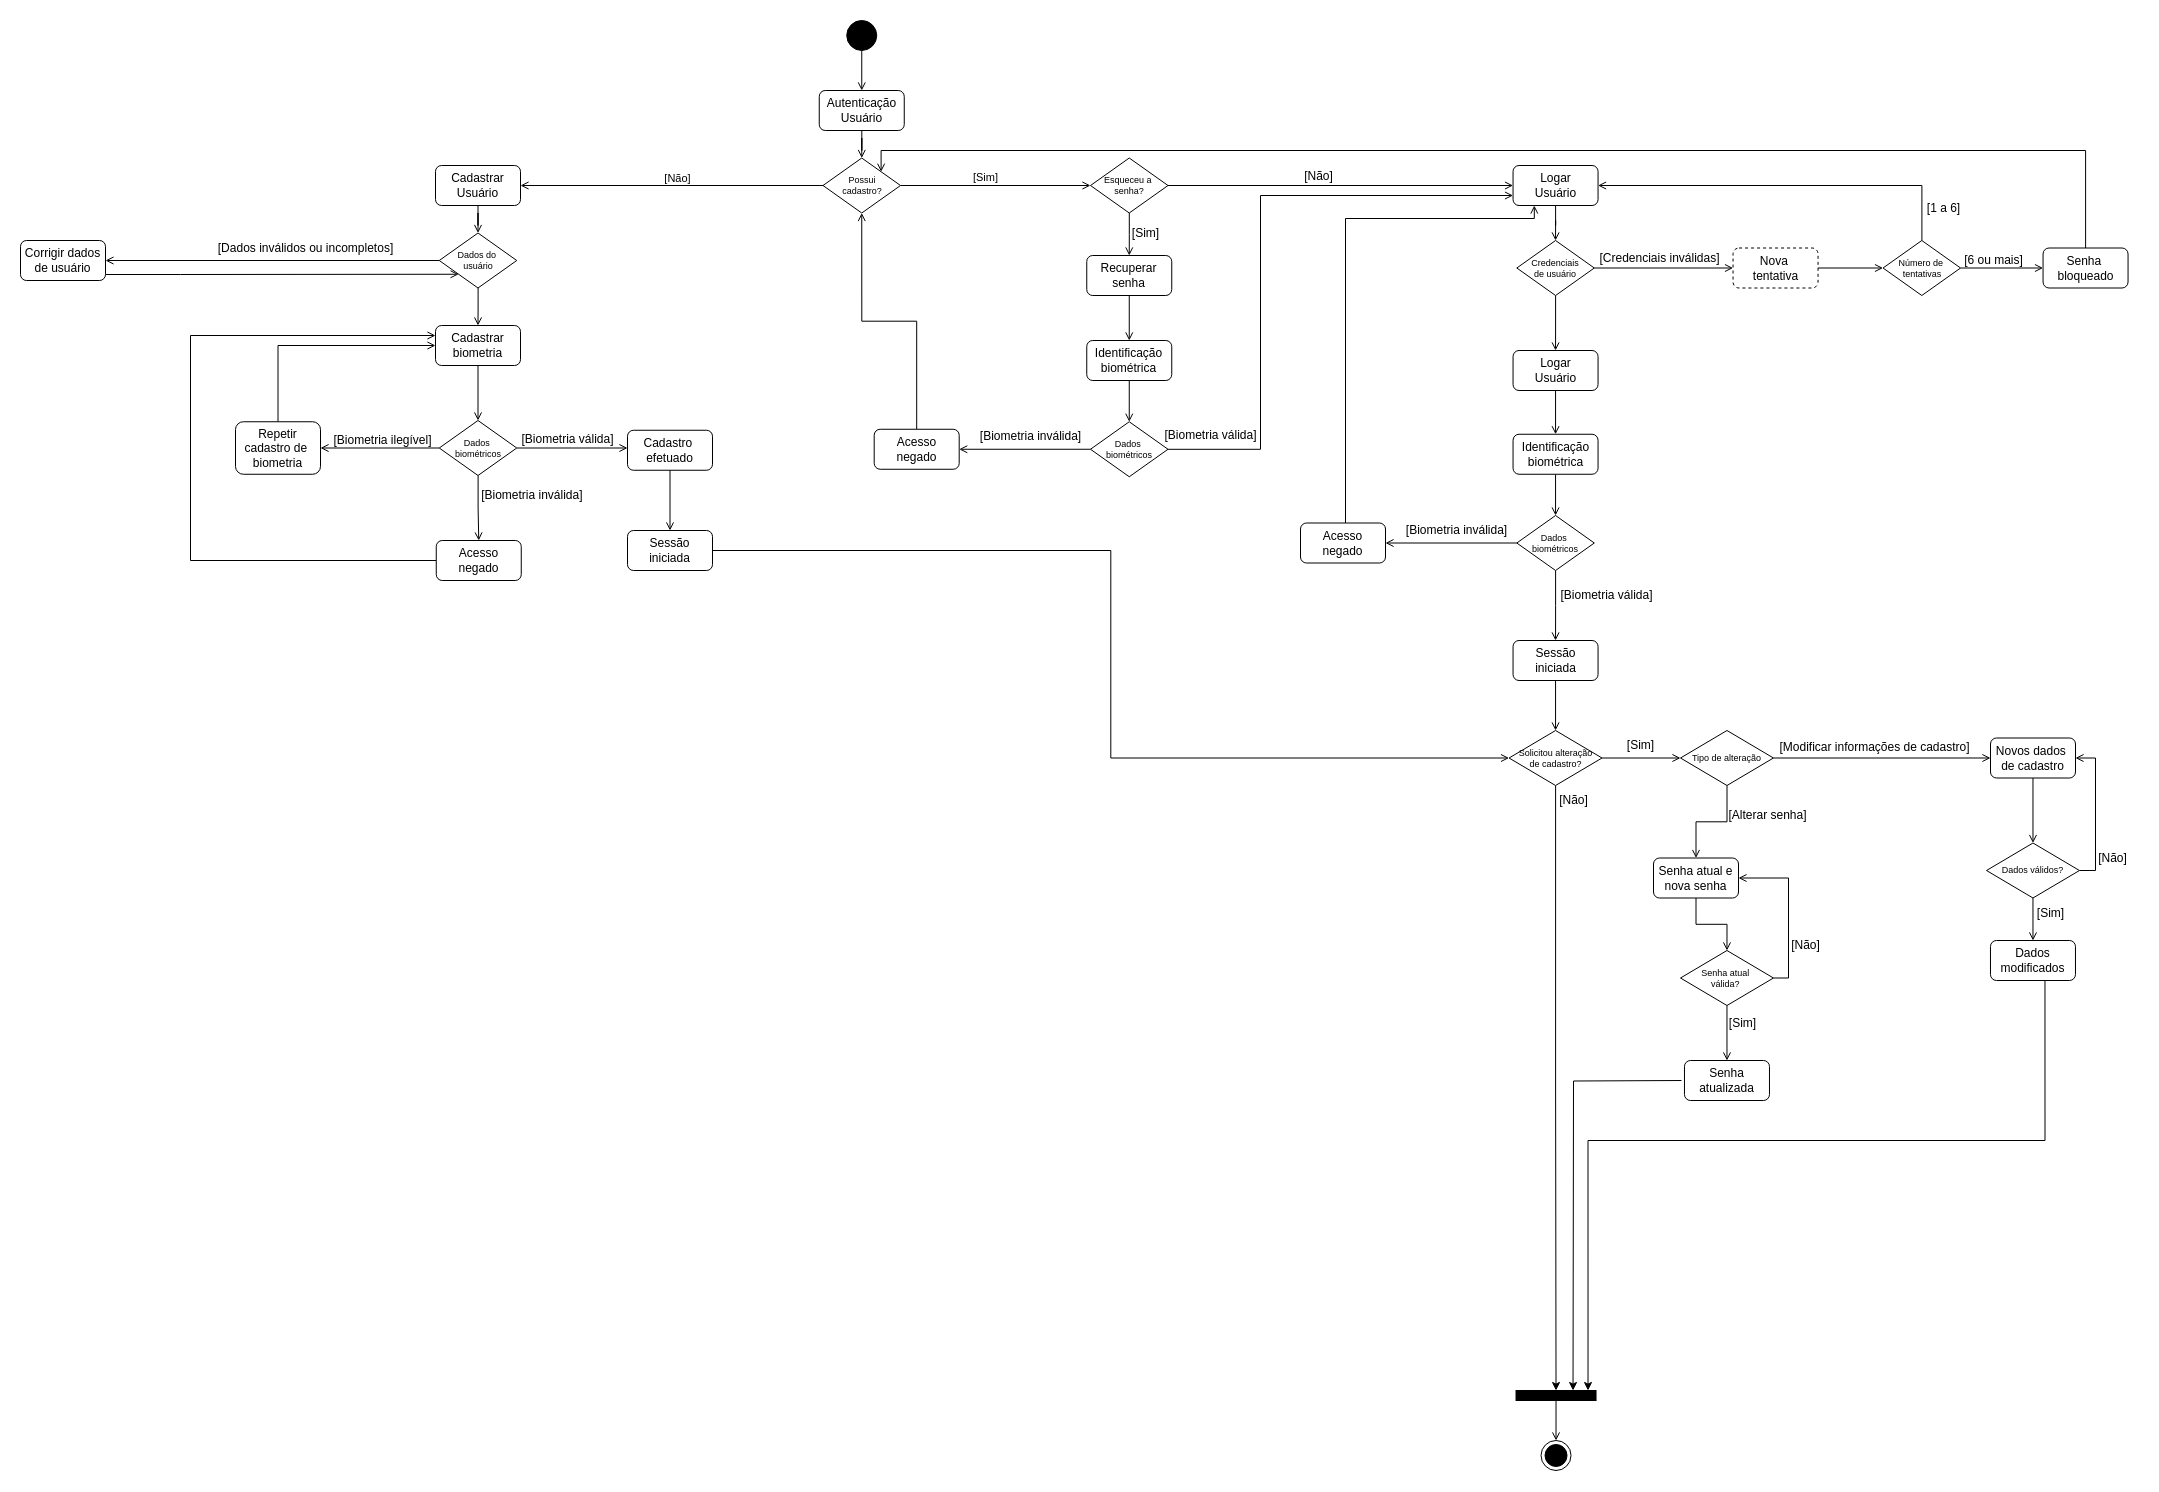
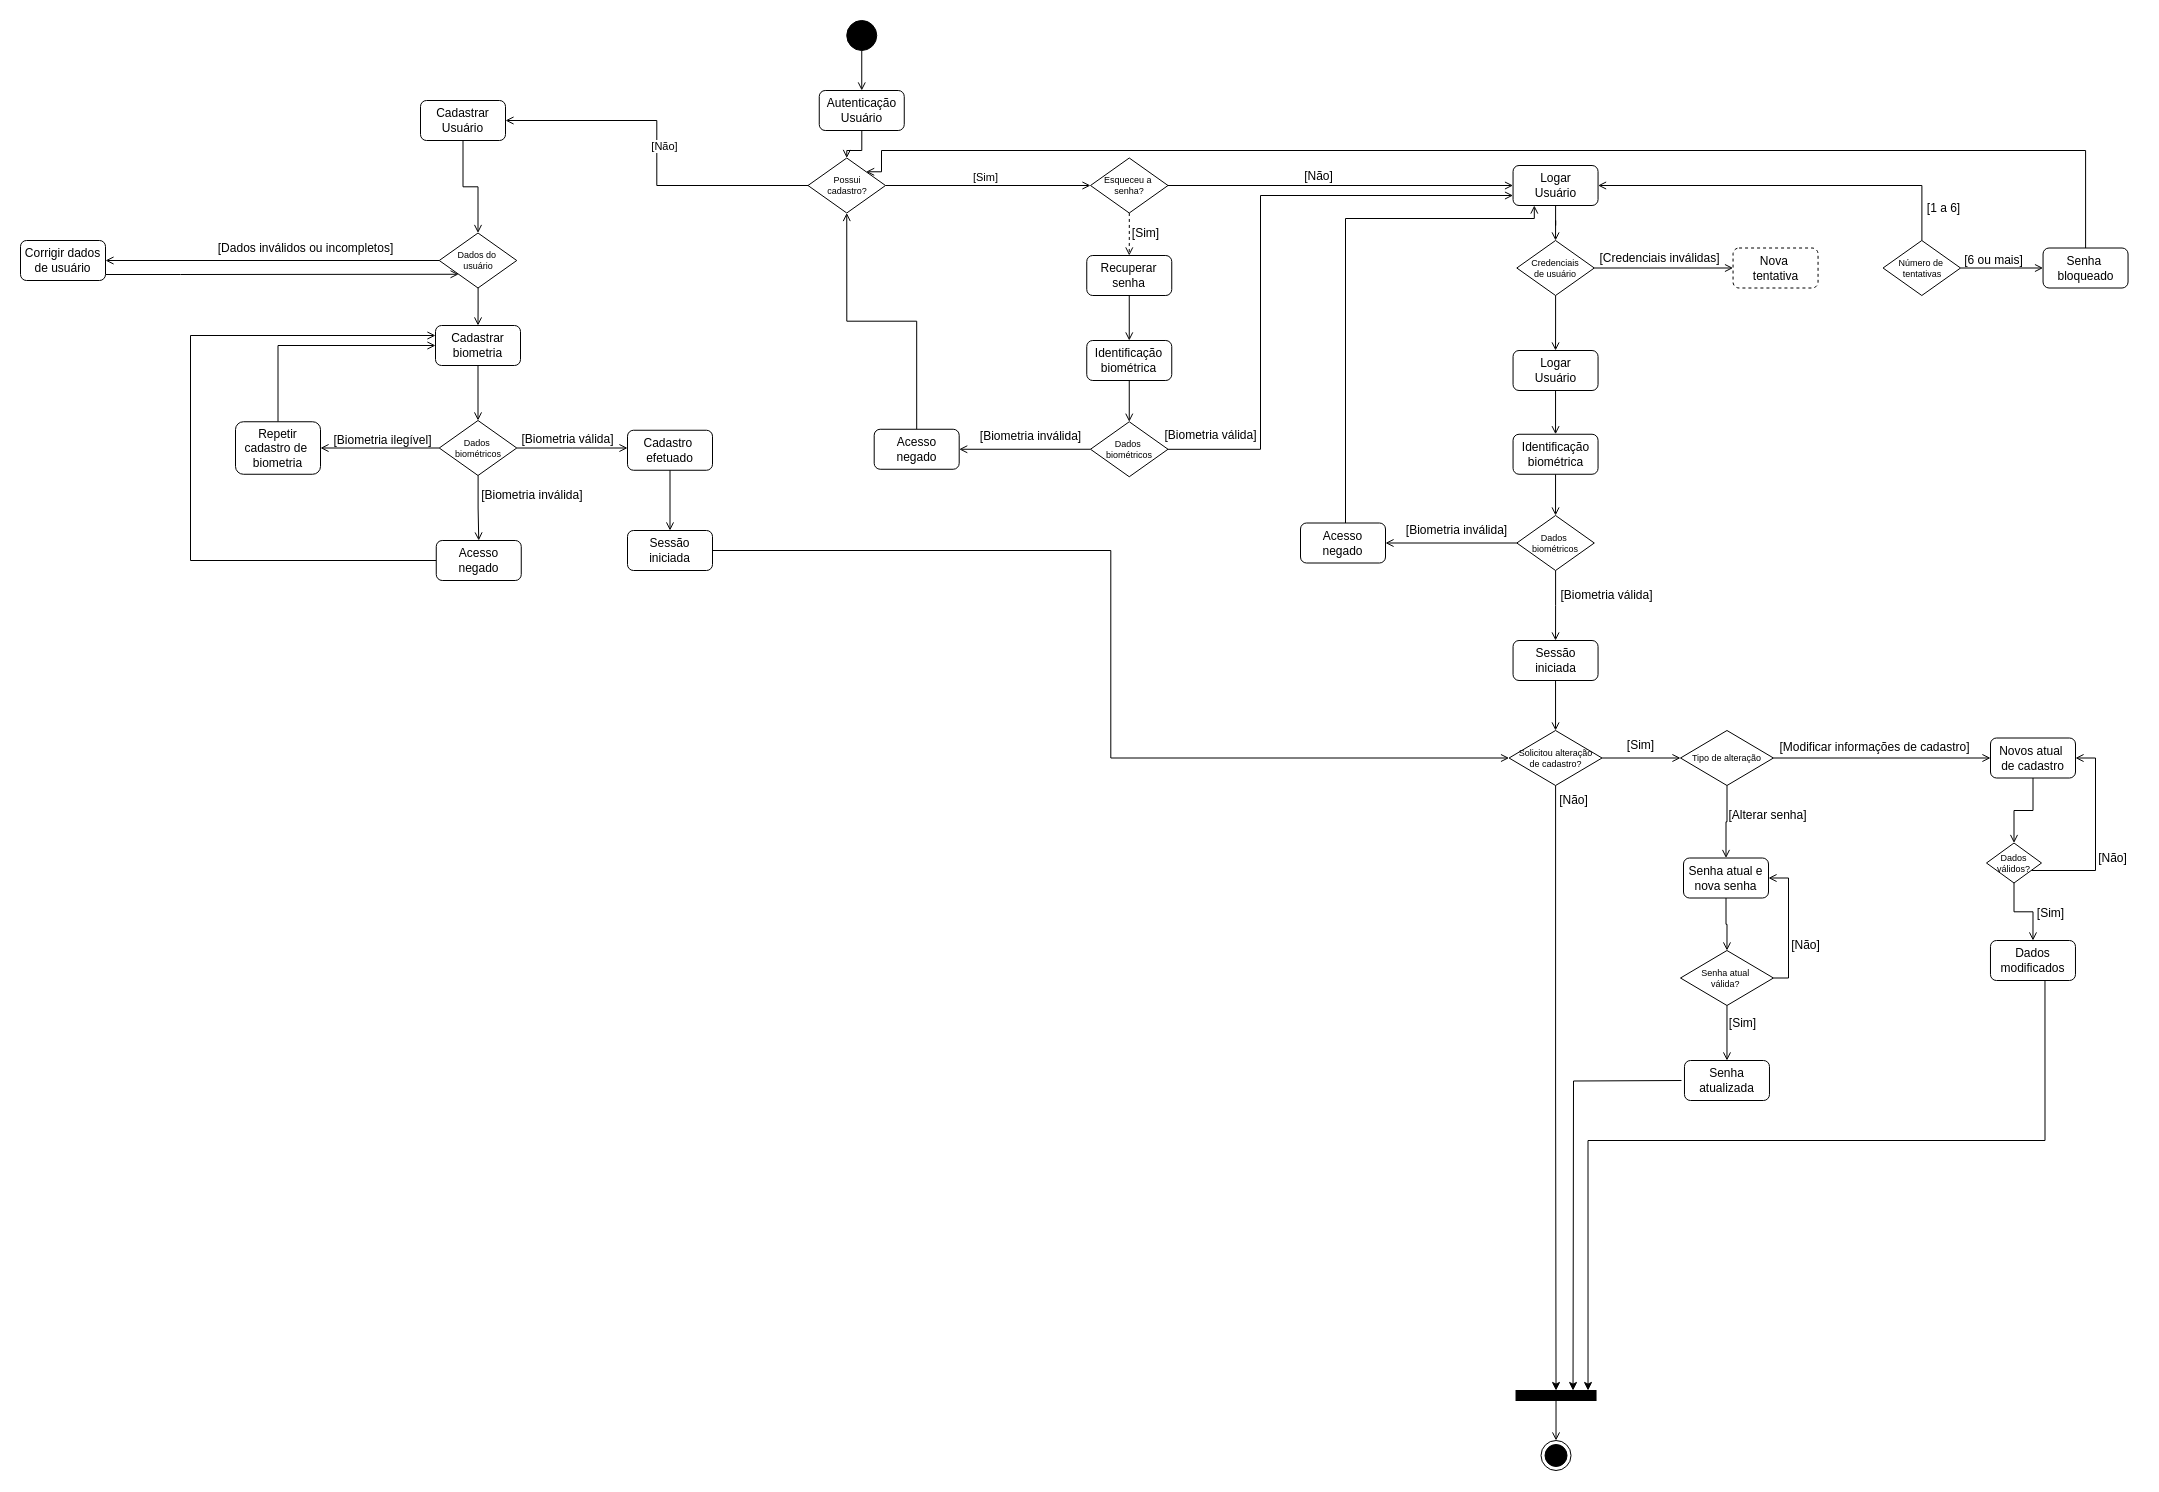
(478, 186) -> (463, 121)
(862, 186) -> (847, 186)
(1129, 233) -> (1129, 233)
(1849, 268) -> none
(2033, 759) -> (2033, 759)
(2033, 871) -> (2014, 863)
(1696, 878) -> (1726, 878)
